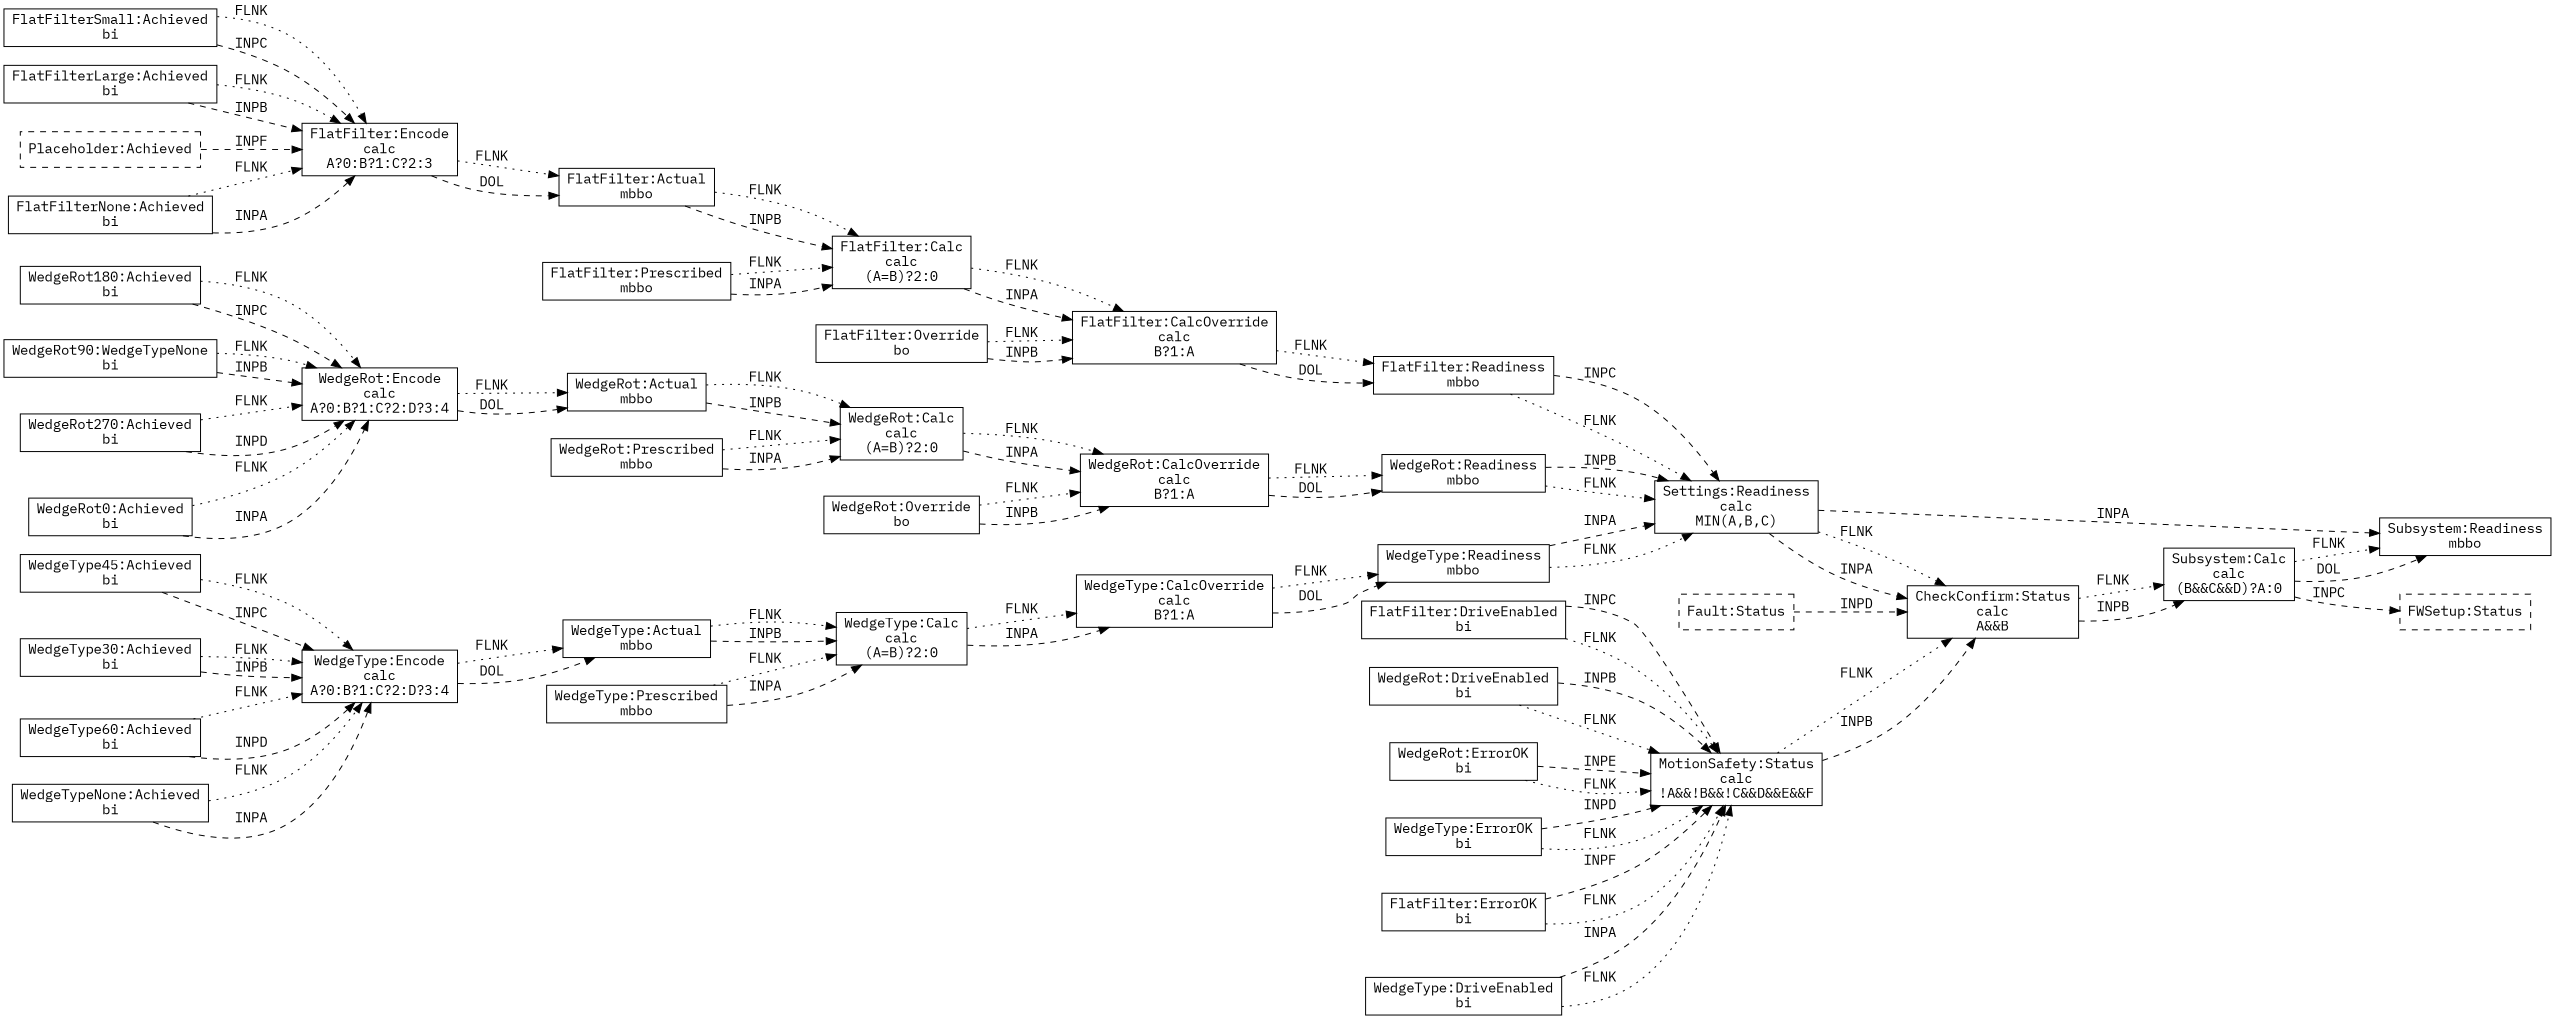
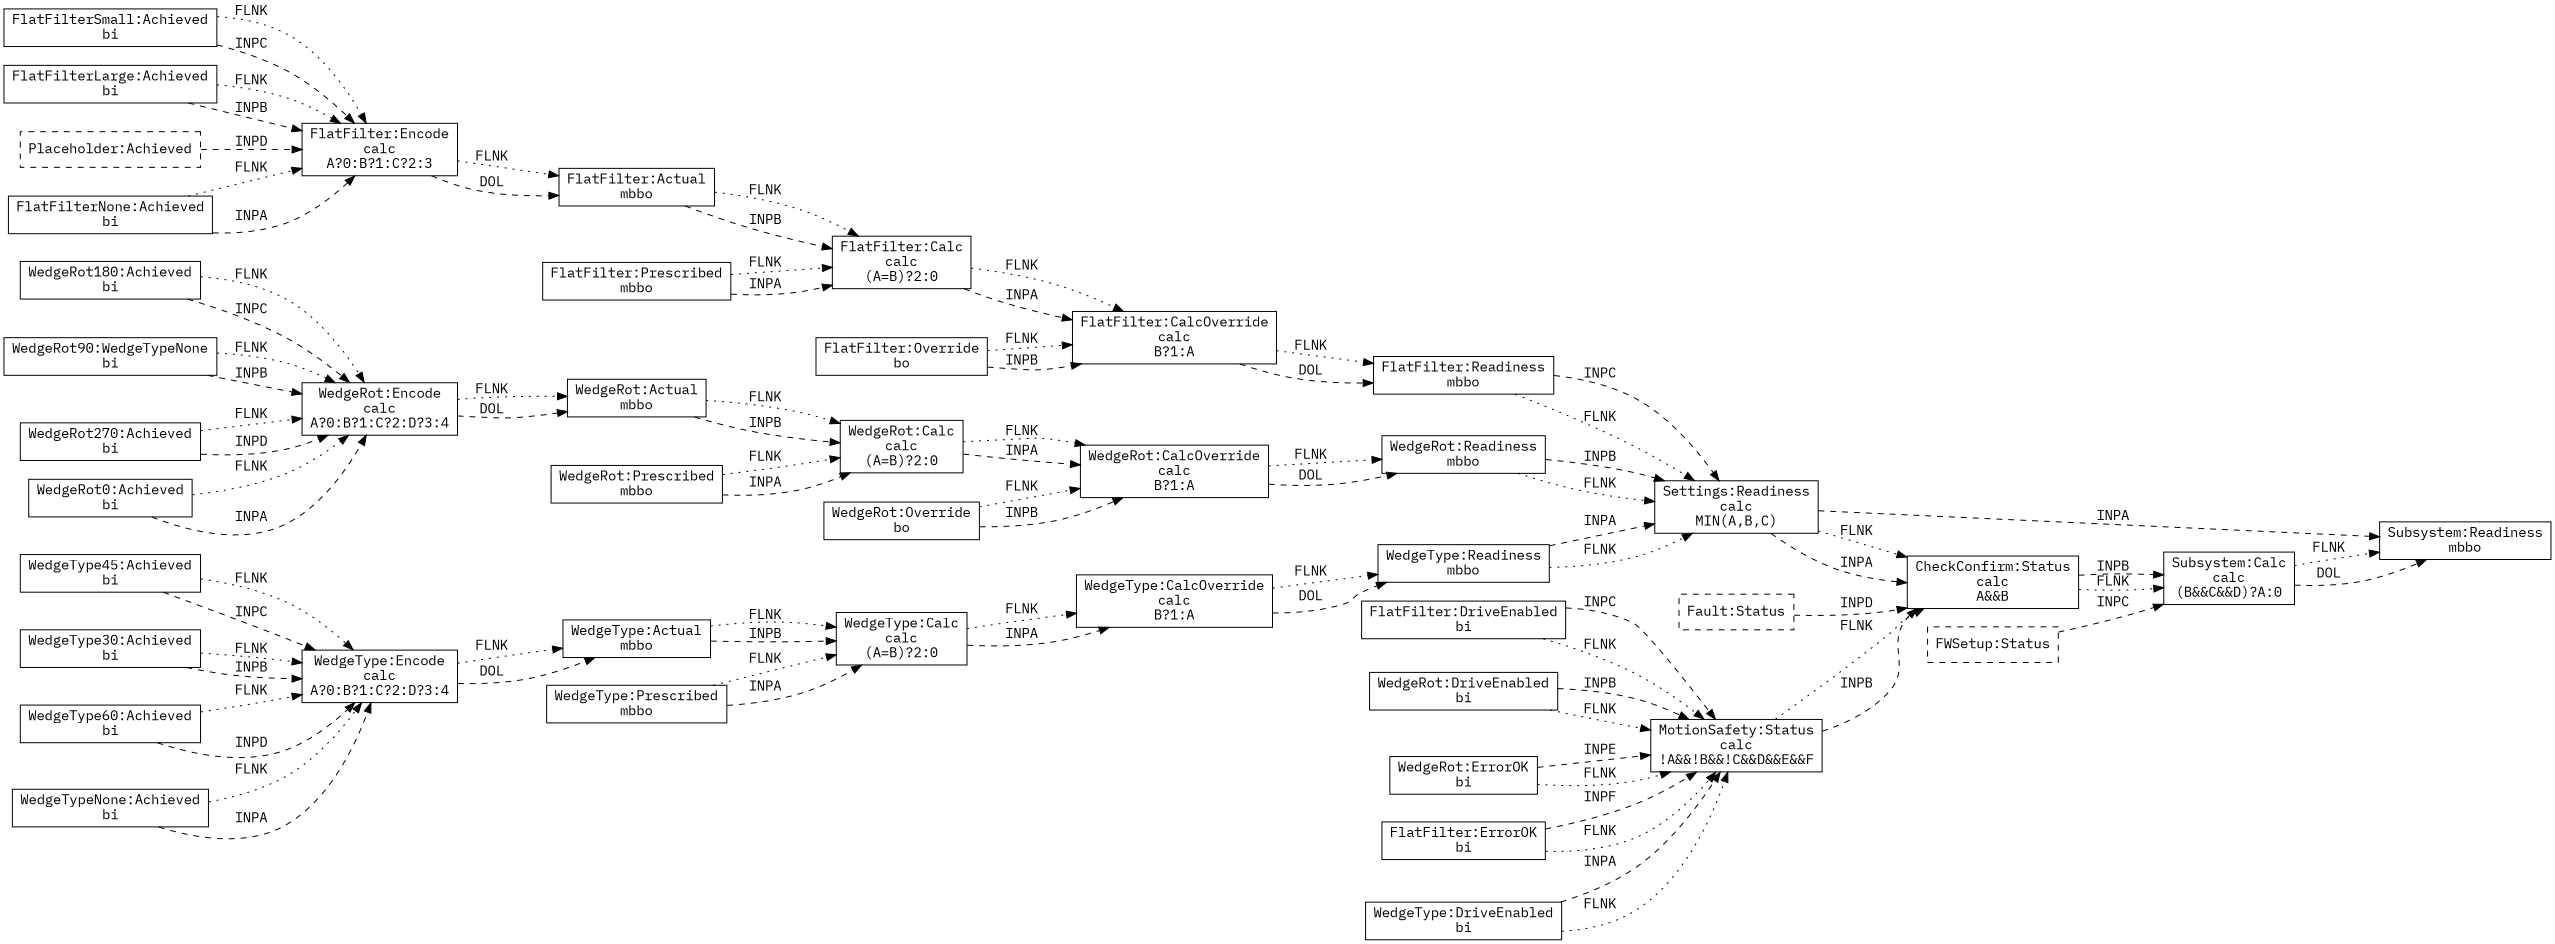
(259, 142) -> (259, 142)
(2342, 606) -> (2106, 621)
(1464, 837) -> none
